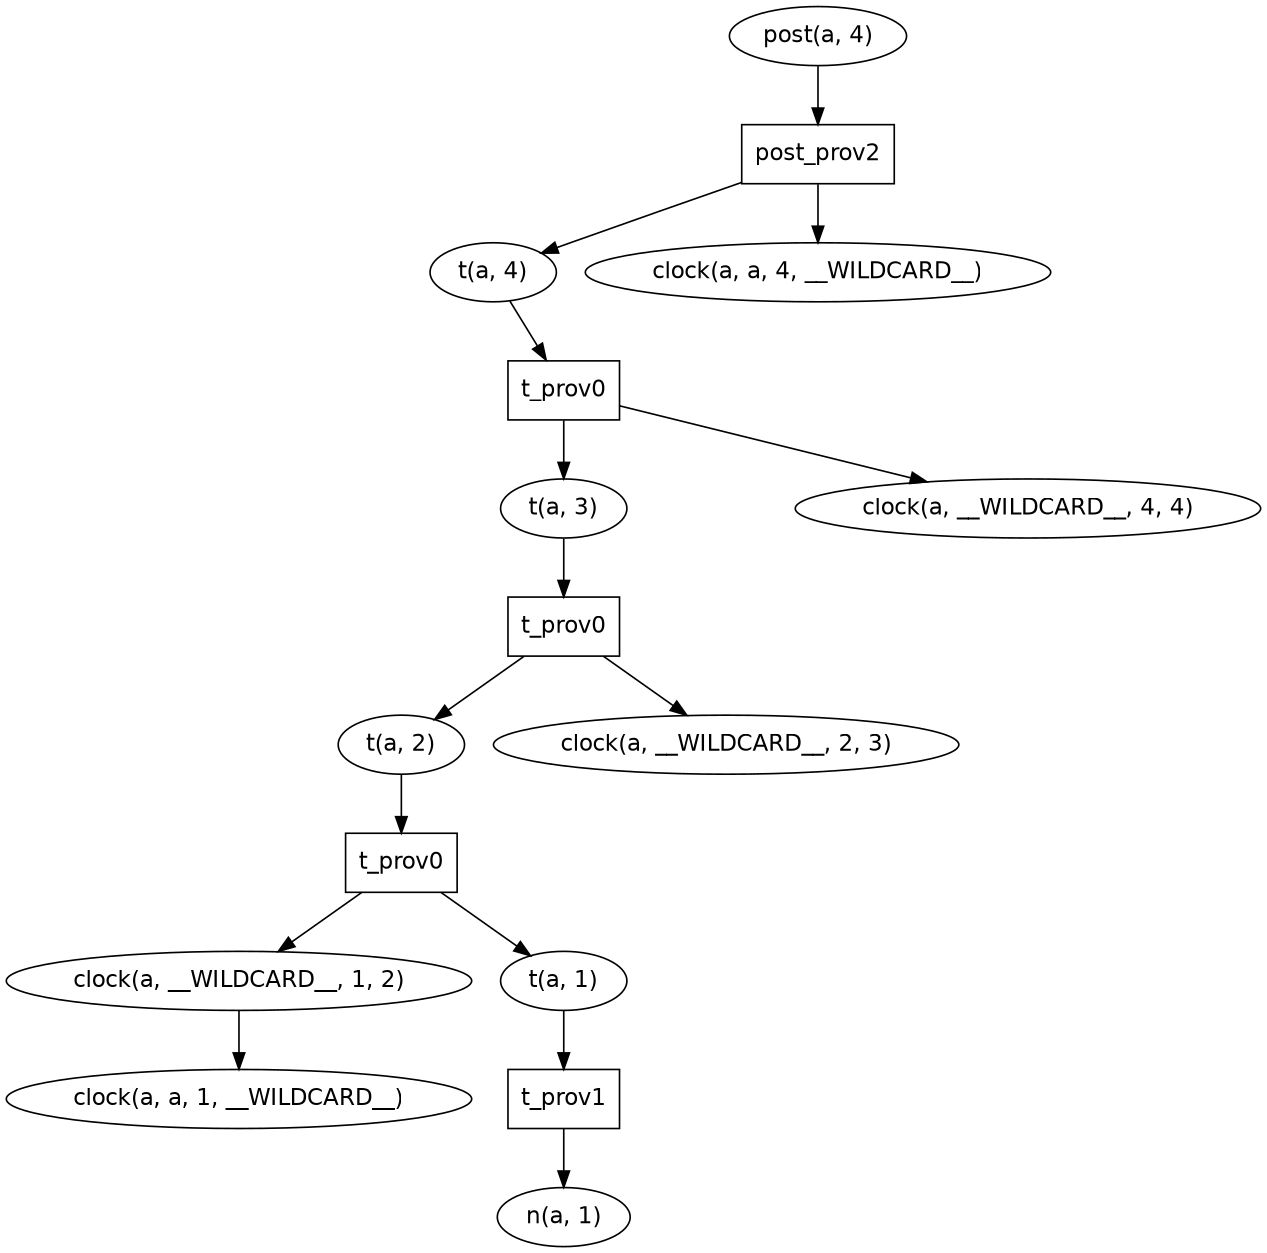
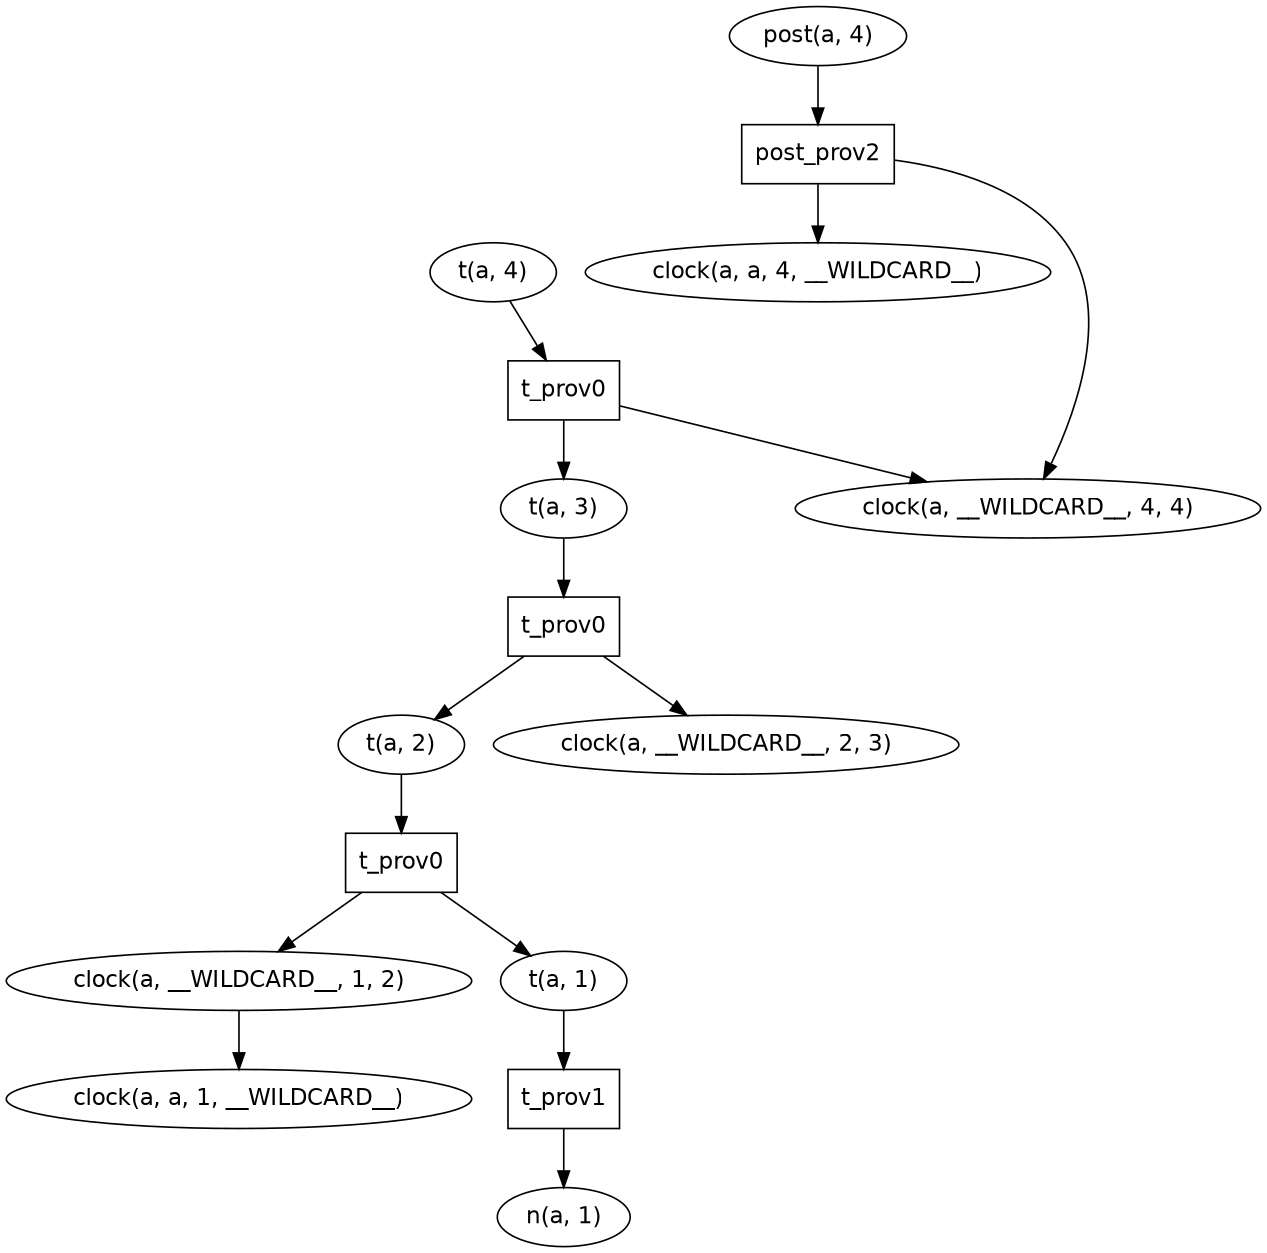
(649, 215) -> (1074, 259)
